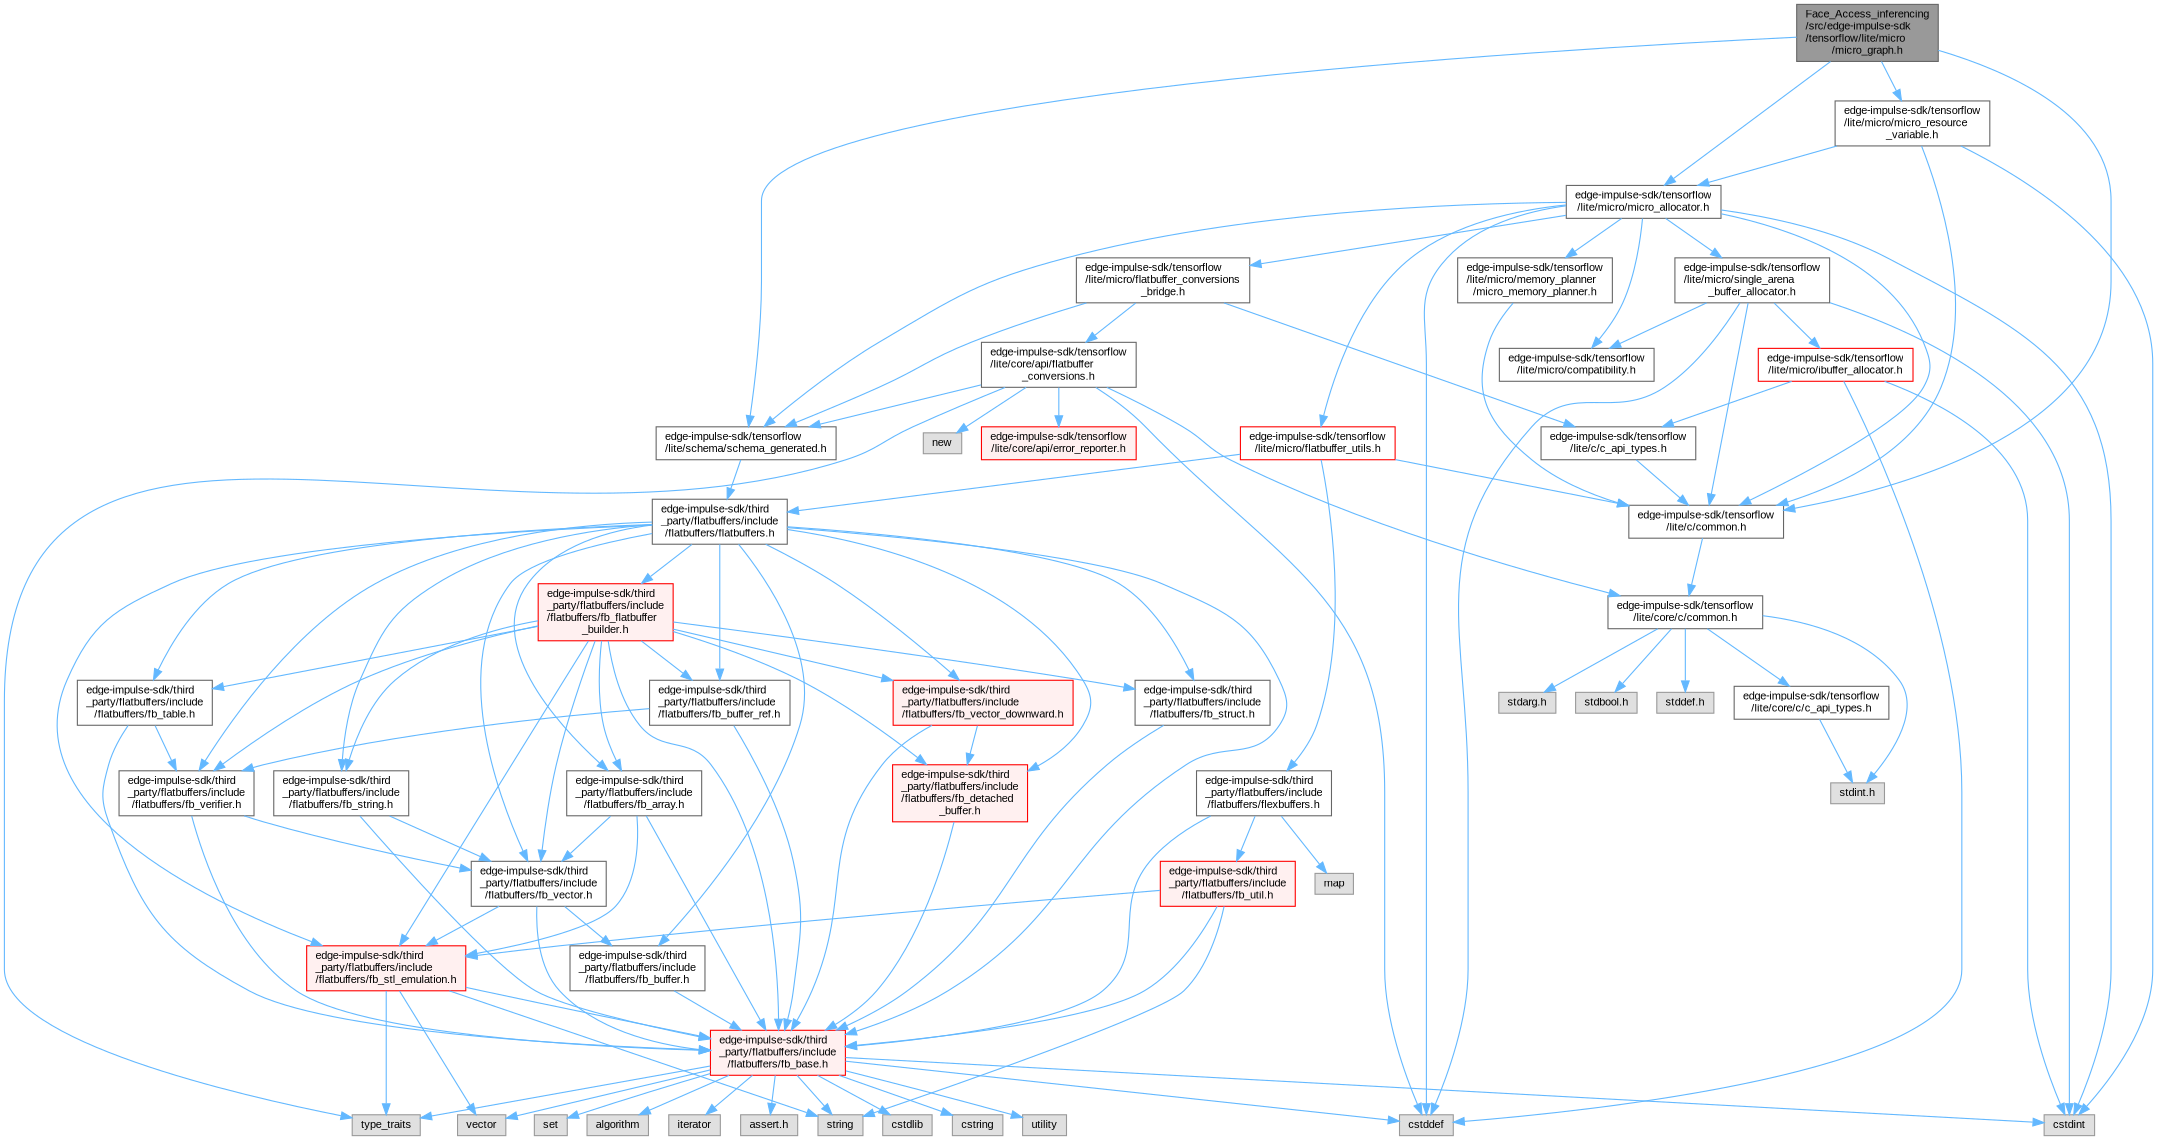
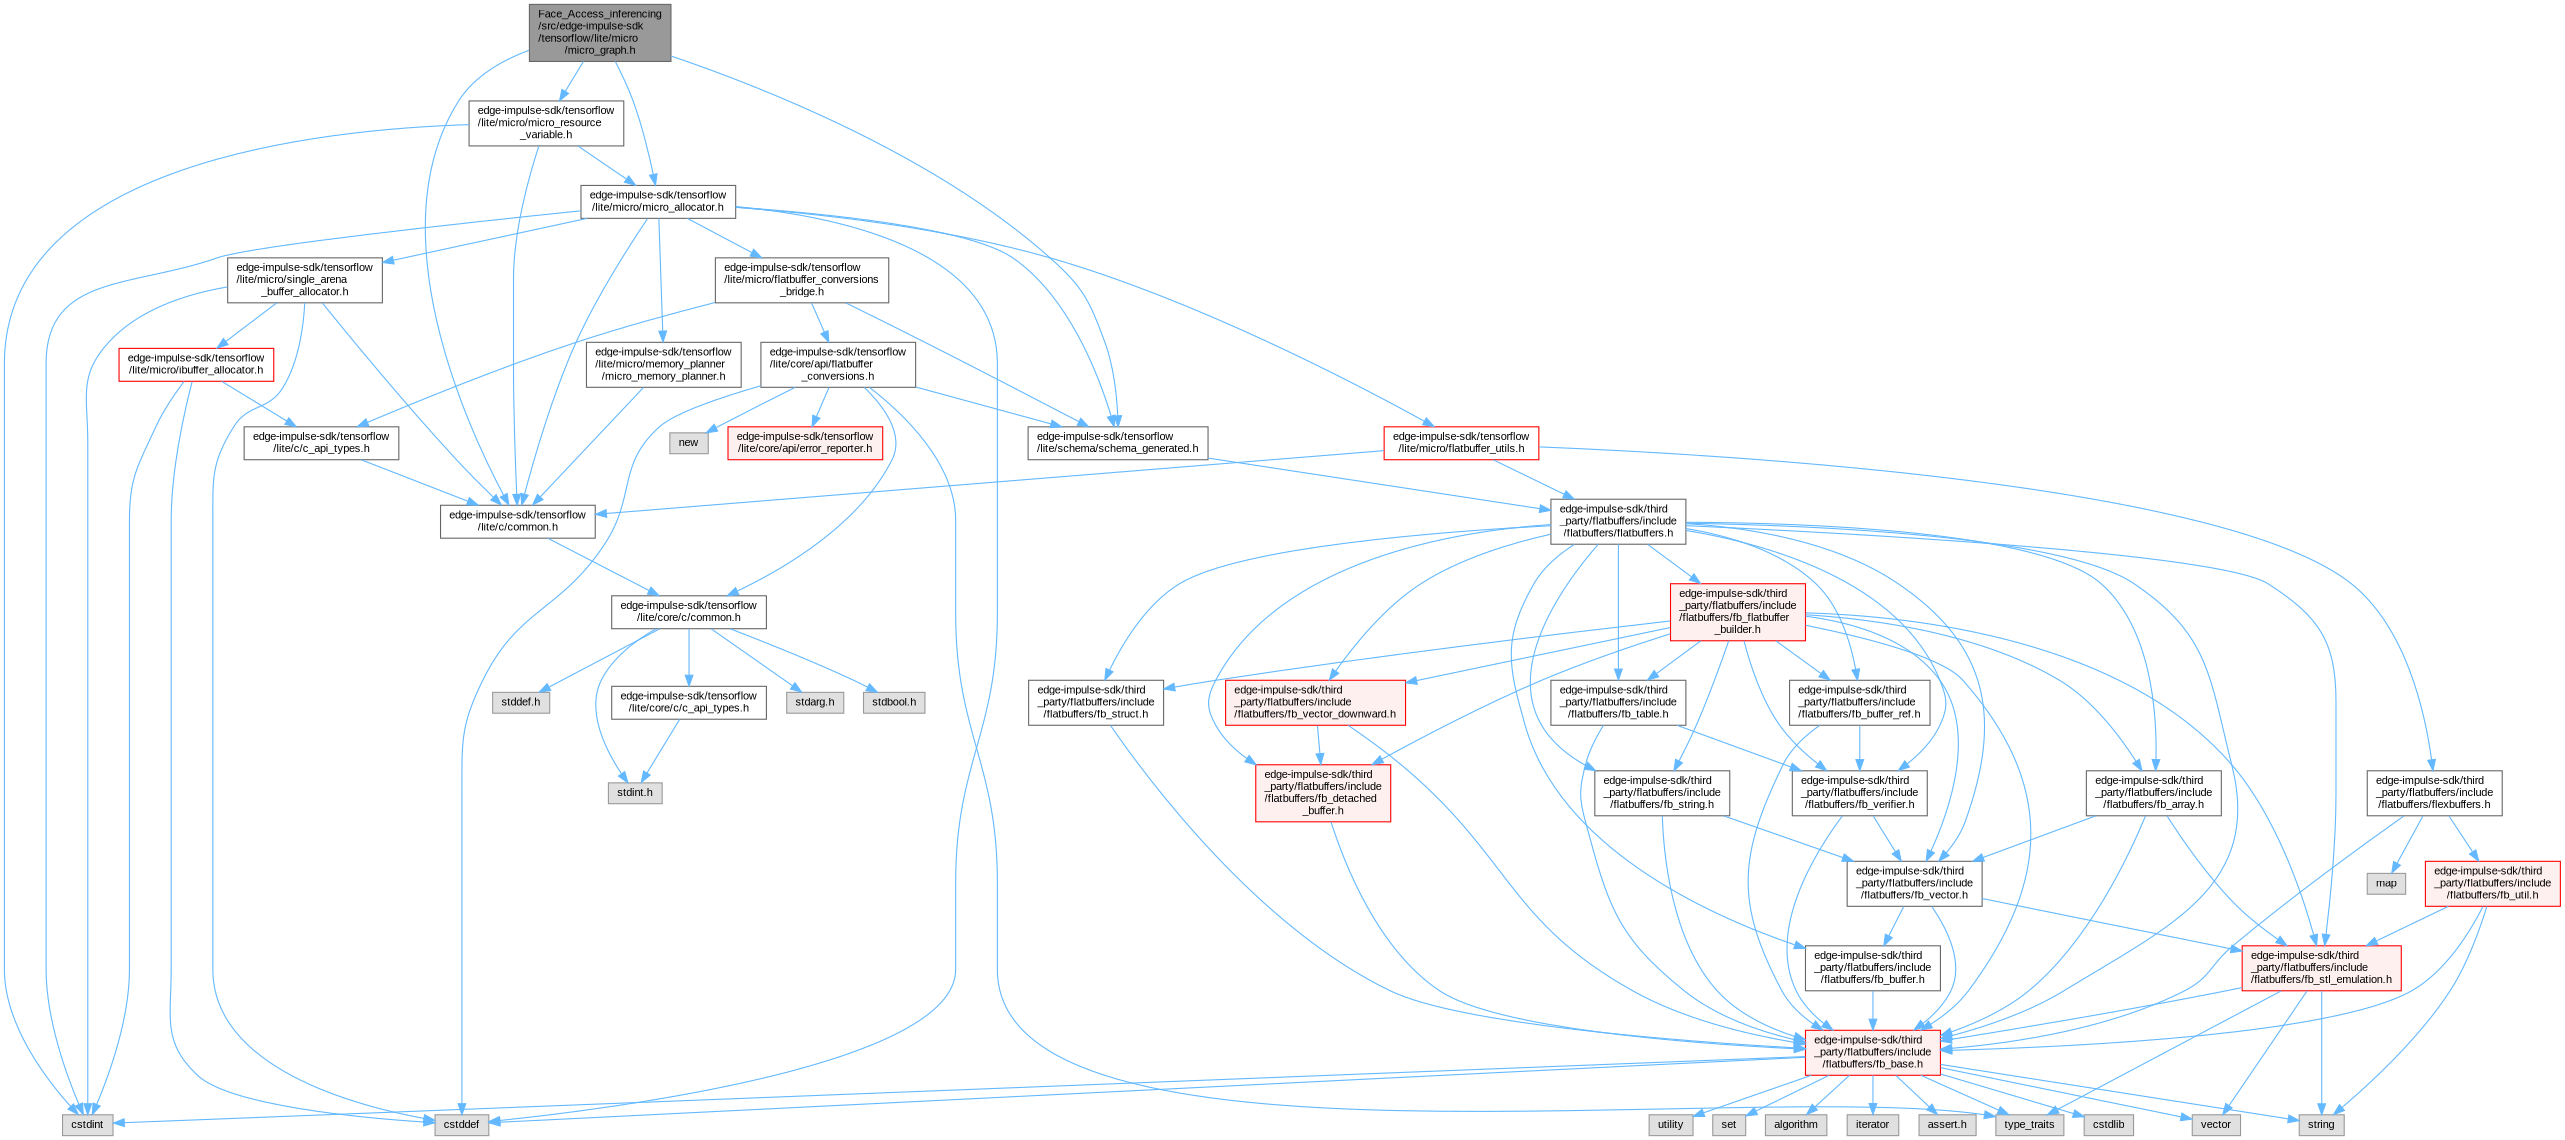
(1577, 365) -> none
(978, 1125) -> none
